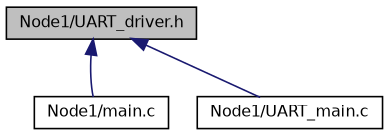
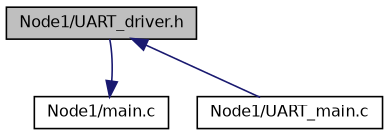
(91, 76) -> (112, 60)
